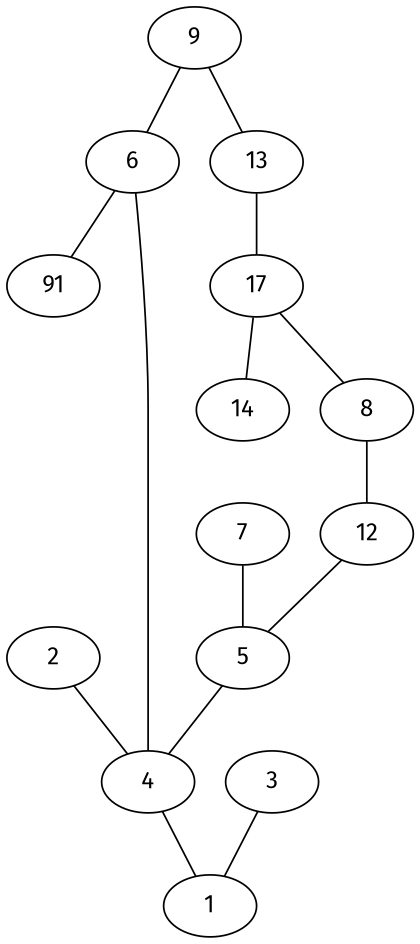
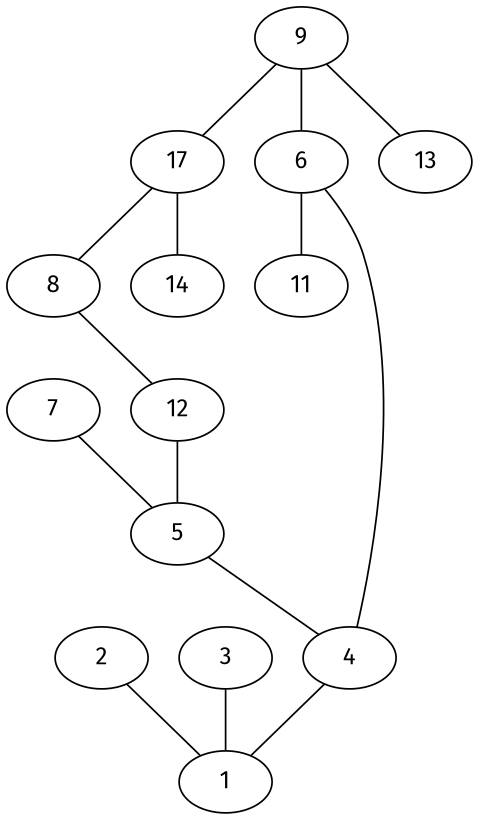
(257, 224) -> (240, 100)
(53, 286) -> (301, 286)
(101, 720) -> (163, 720)
